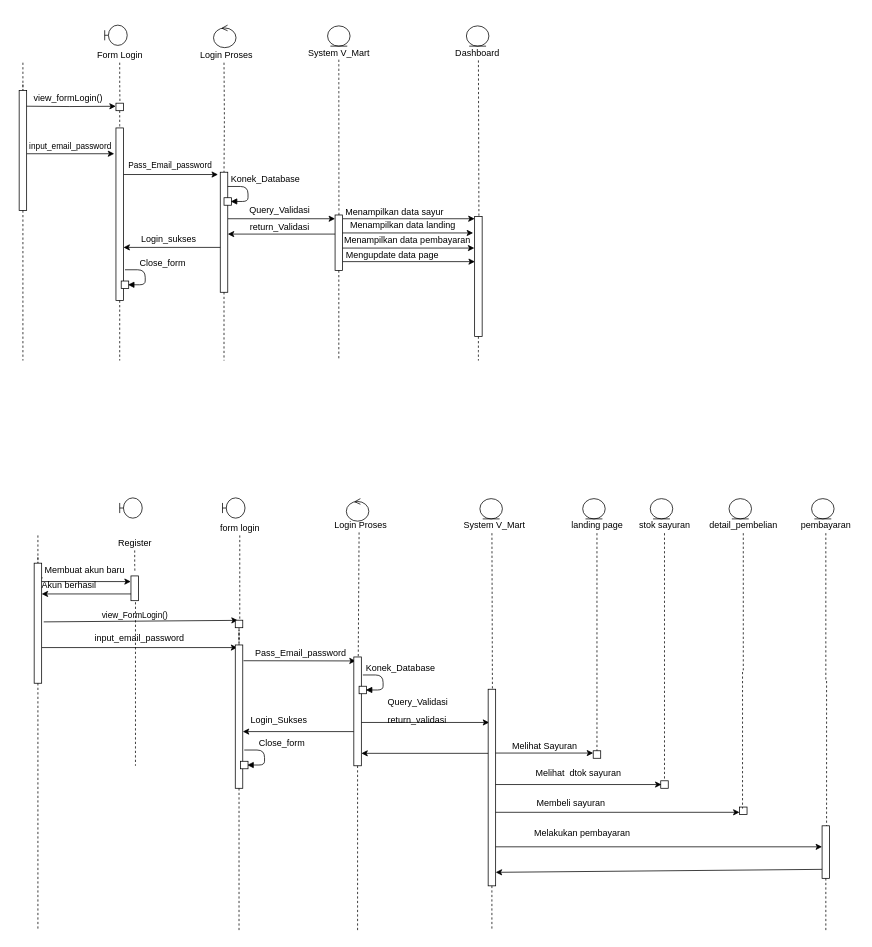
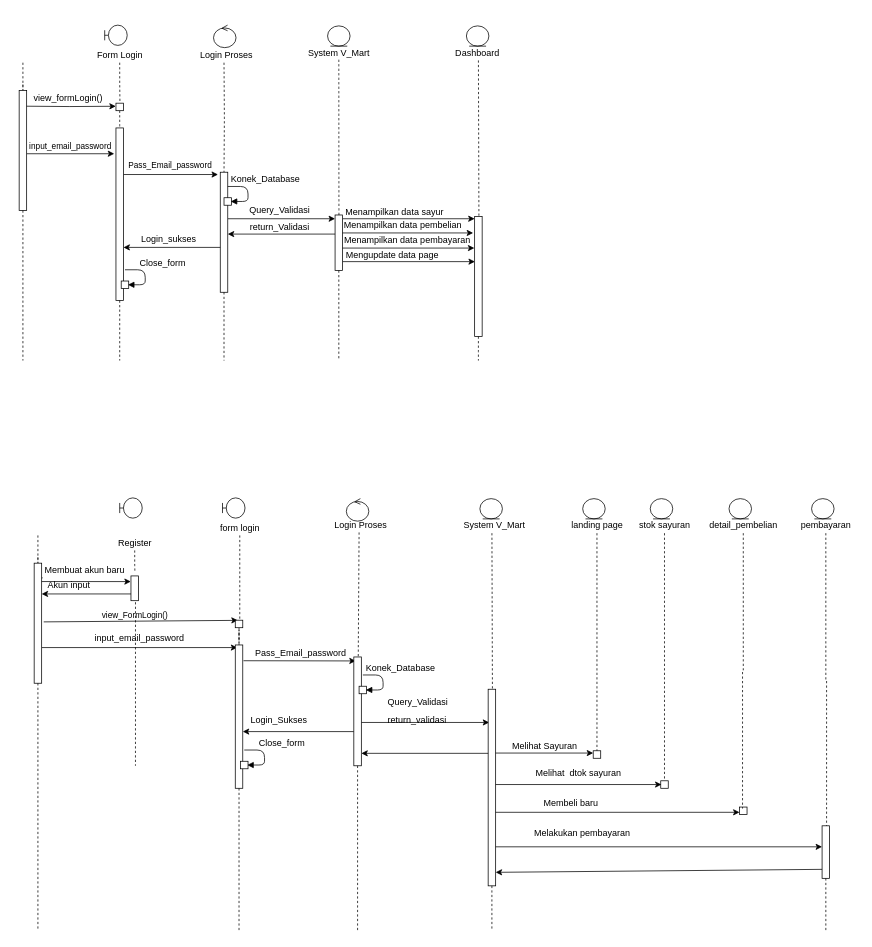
(403, 225) -> (403, 225)
(69, 585) -> (69, 585)
(571, 803) -> (571, 803)
